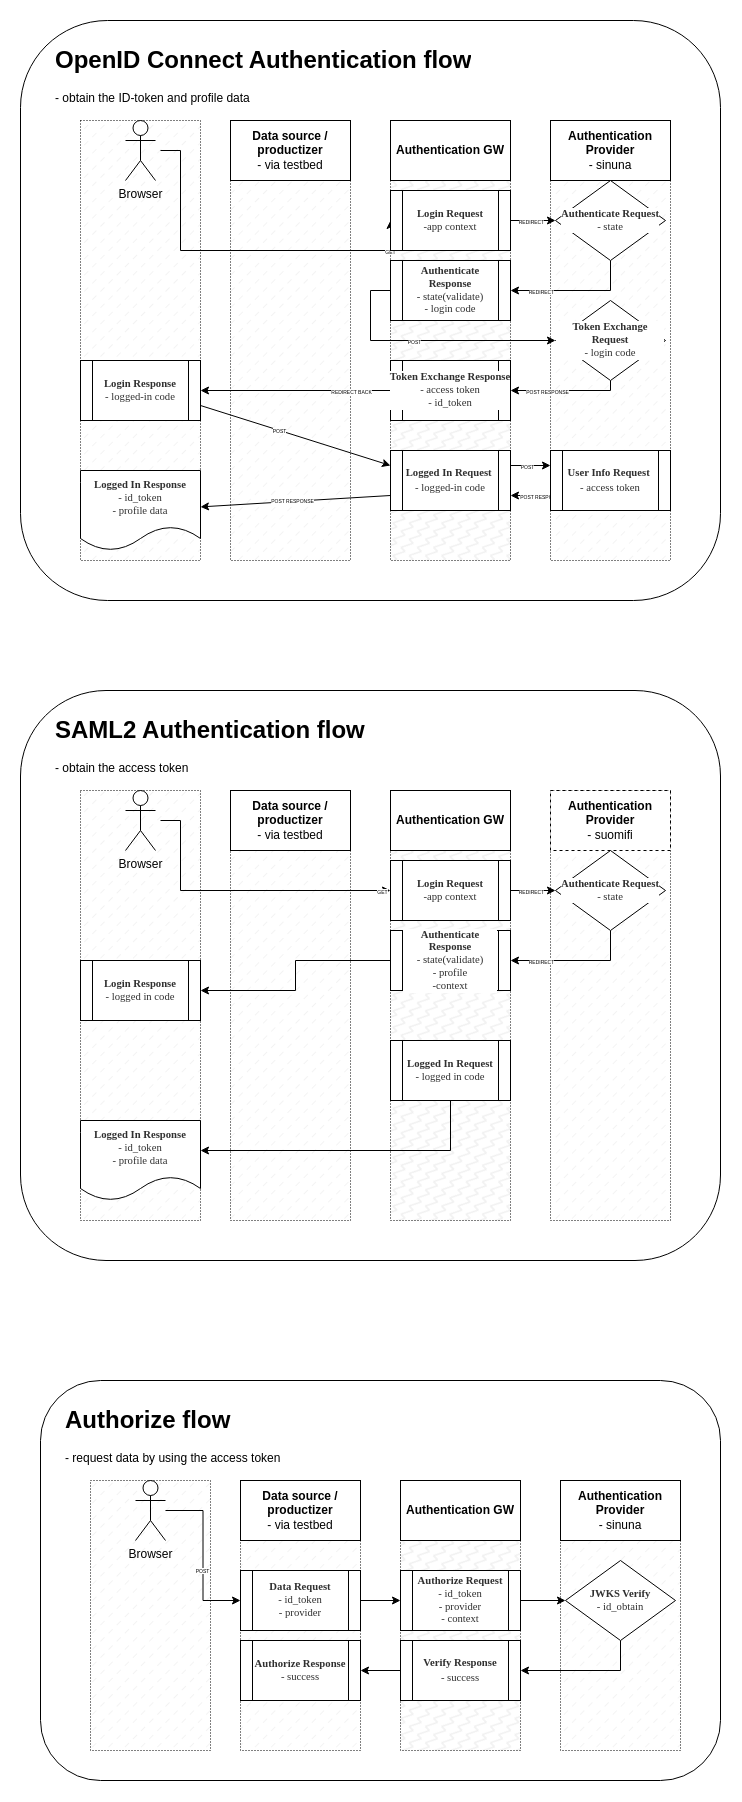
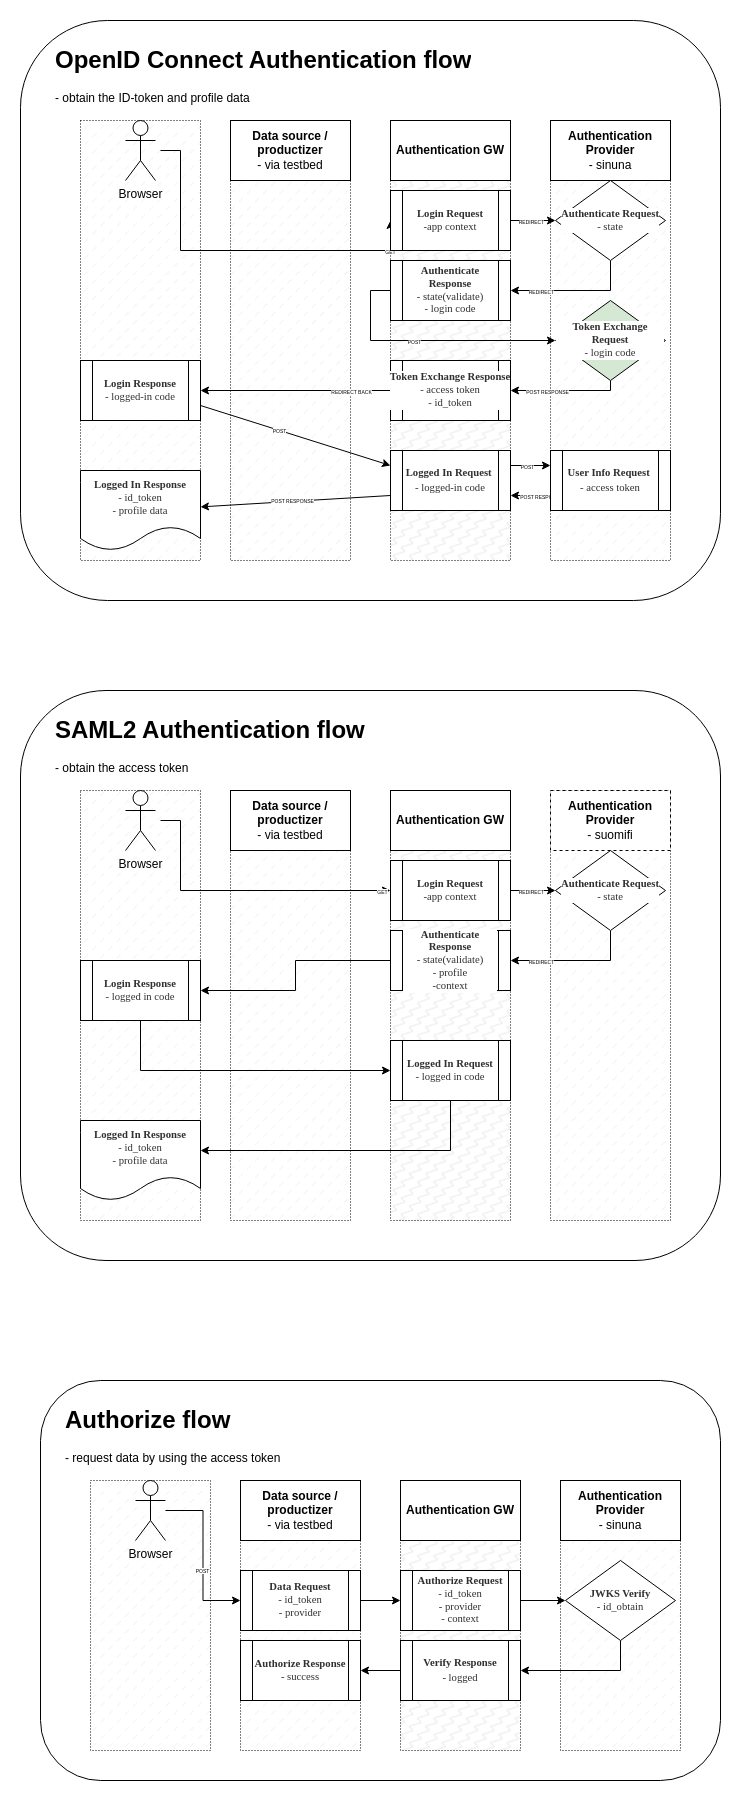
(611, 341) -> (611, 341)
none -> (237, 1071)
(461, 1671) -> (461, 1671)
